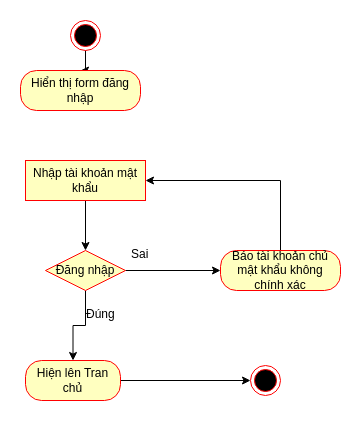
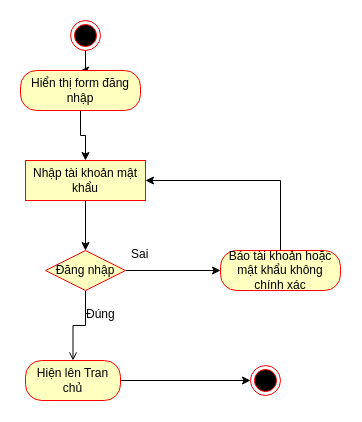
none -> (81, 135)
(281, 271) -> (281, 271)
(73, 352) -> (73, 353)
